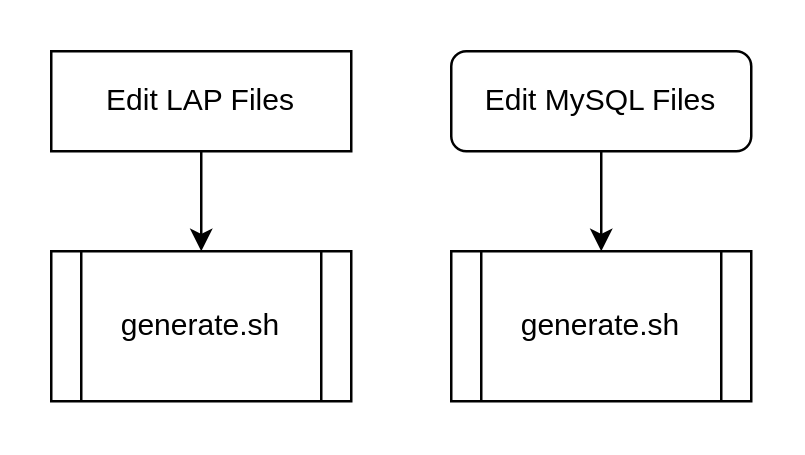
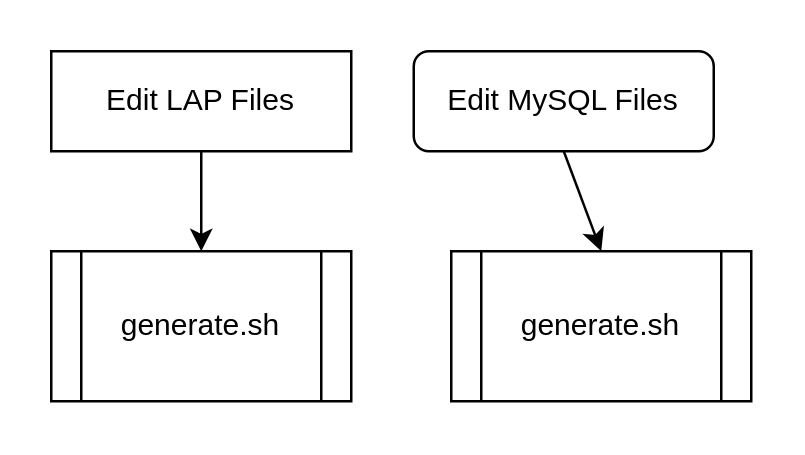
(601, 101) -> (564, 101)
